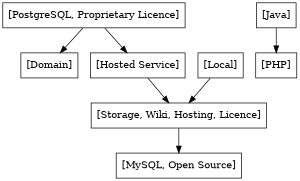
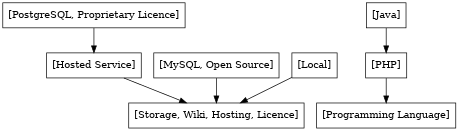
(49, 65) -> none
none -> (386, 116)
(179, 137) -> (216, 87)
